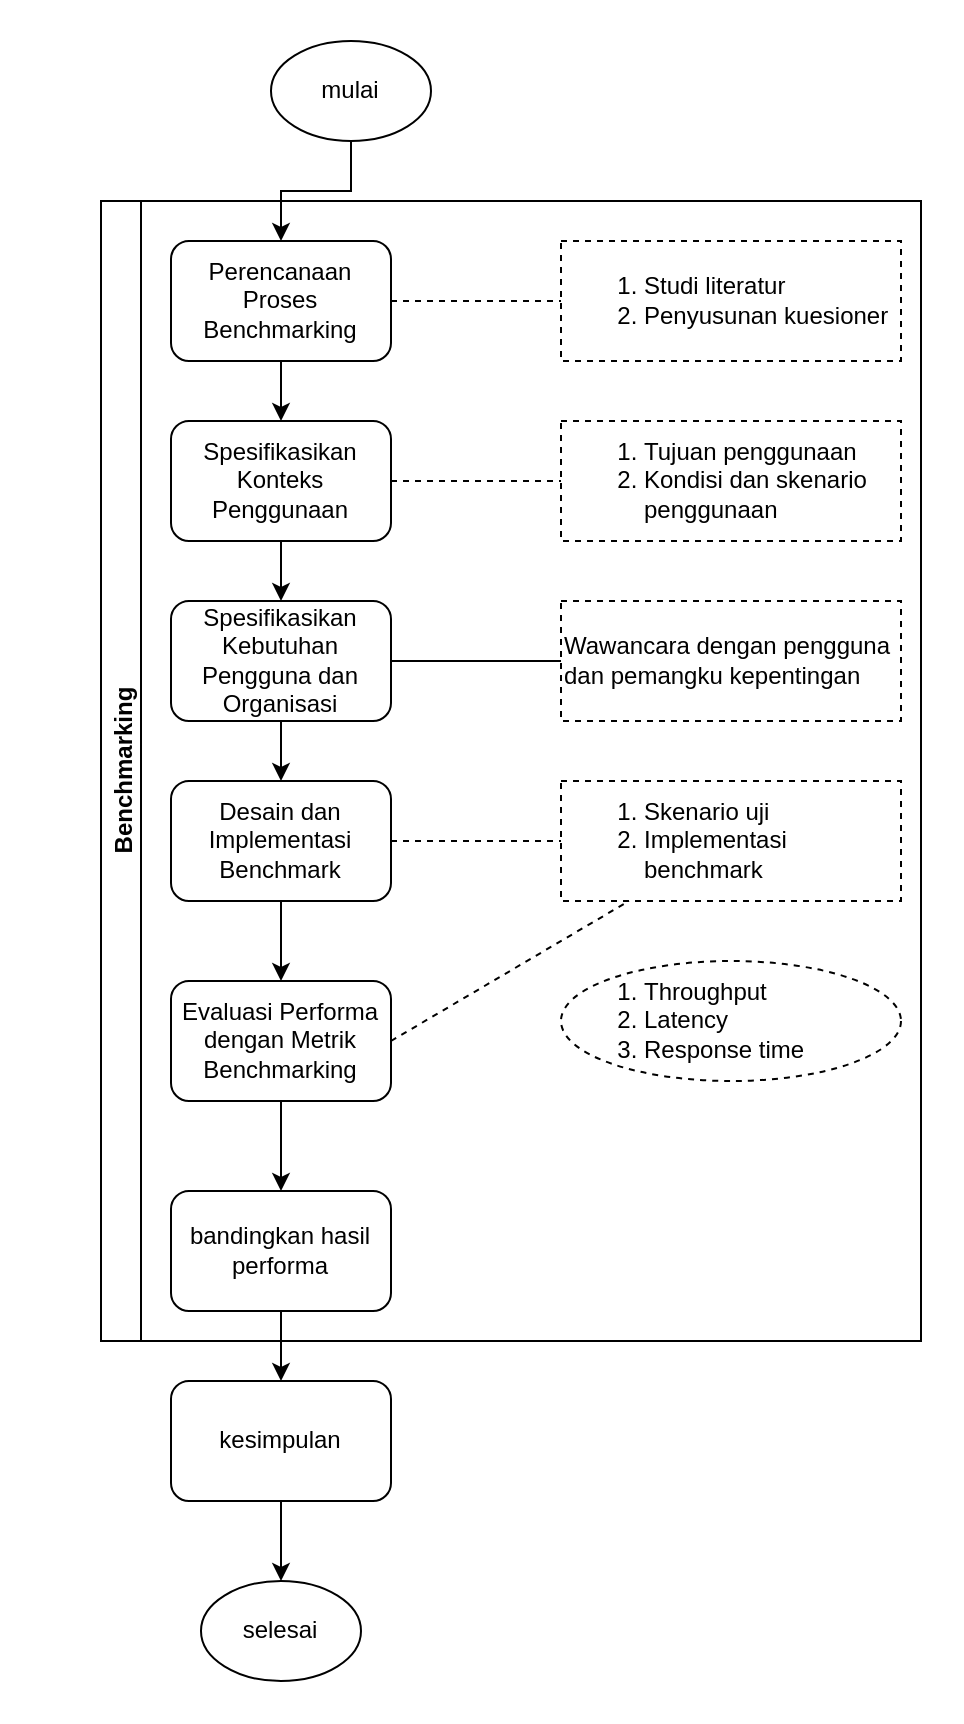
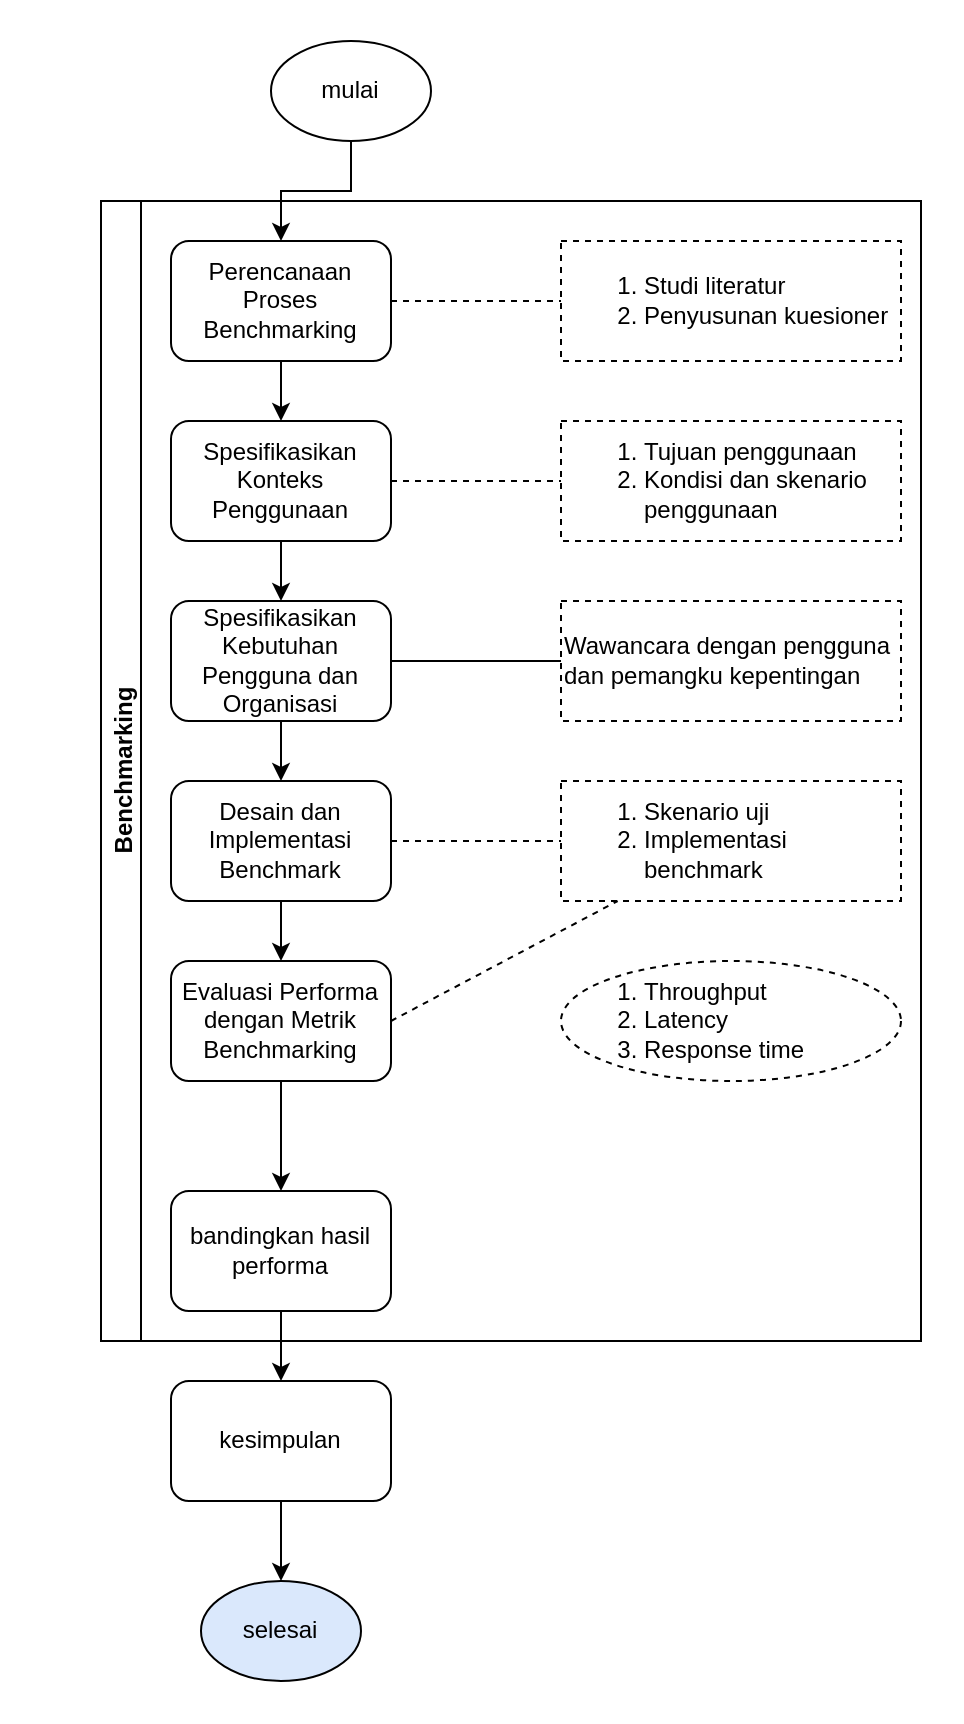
(281, 1041) -> (281, 1021)
(281, 1631) -> (281, 1631)
